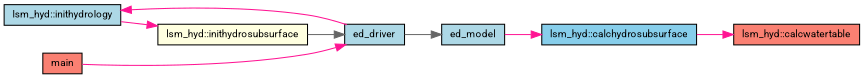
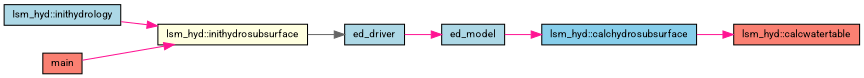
(240, 9) -> none
(418, 35) -> (418, 35)
(210, 64) -> (123, 53)
